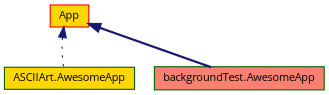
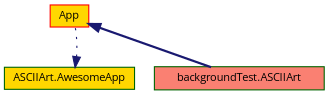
(62, 53) -> (77, 42)
(239, 78) -> (239, 78)
